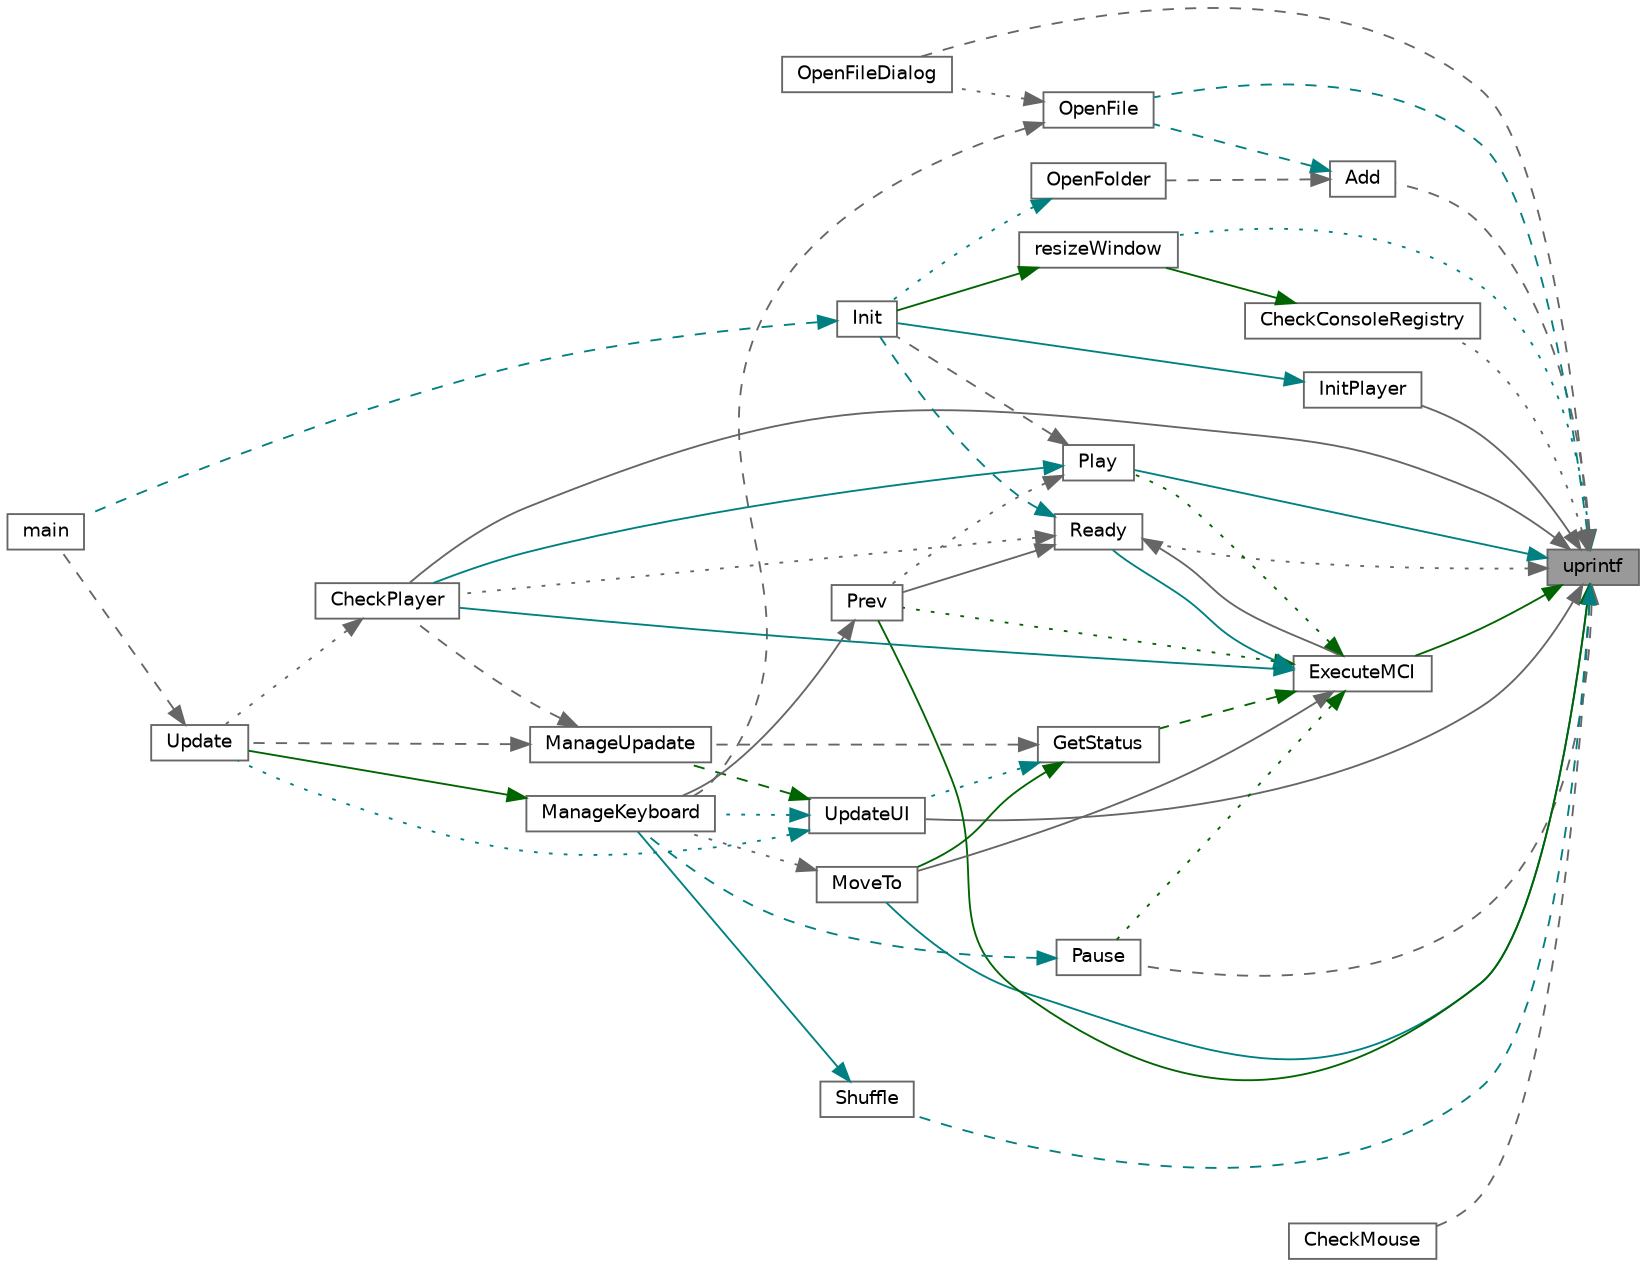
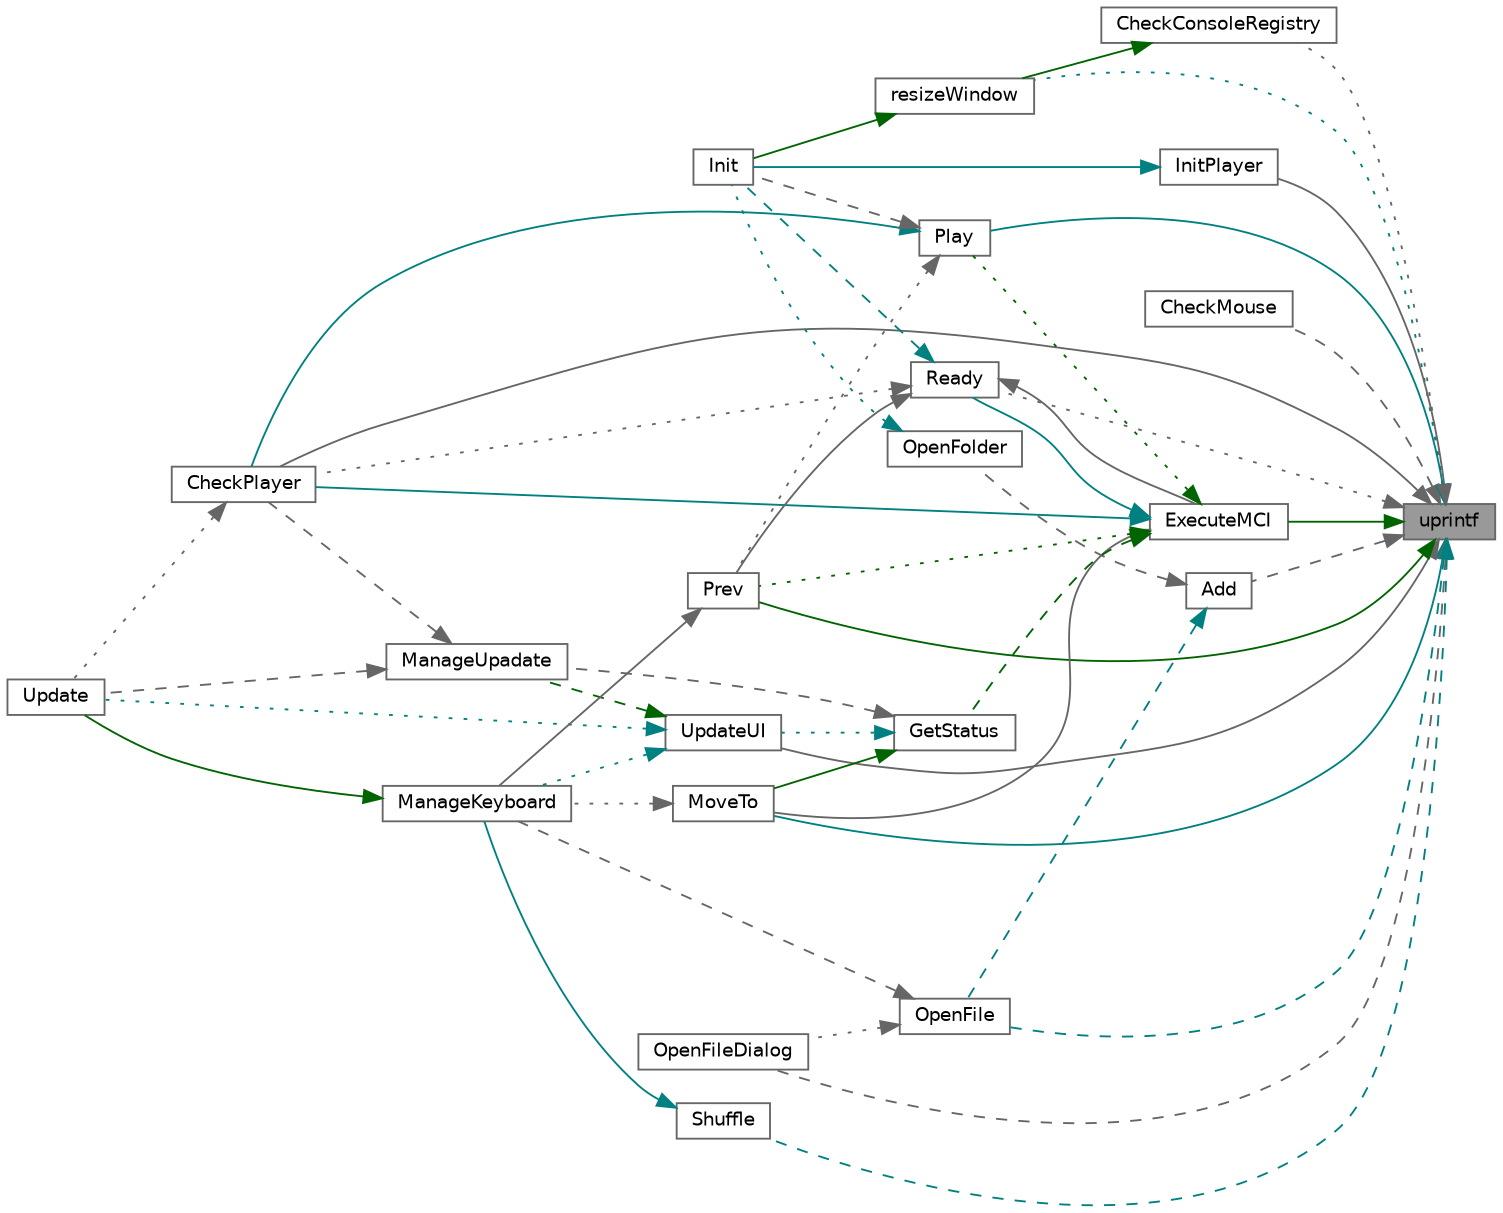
(46, 532) -> none
(1099, 957) -> none
